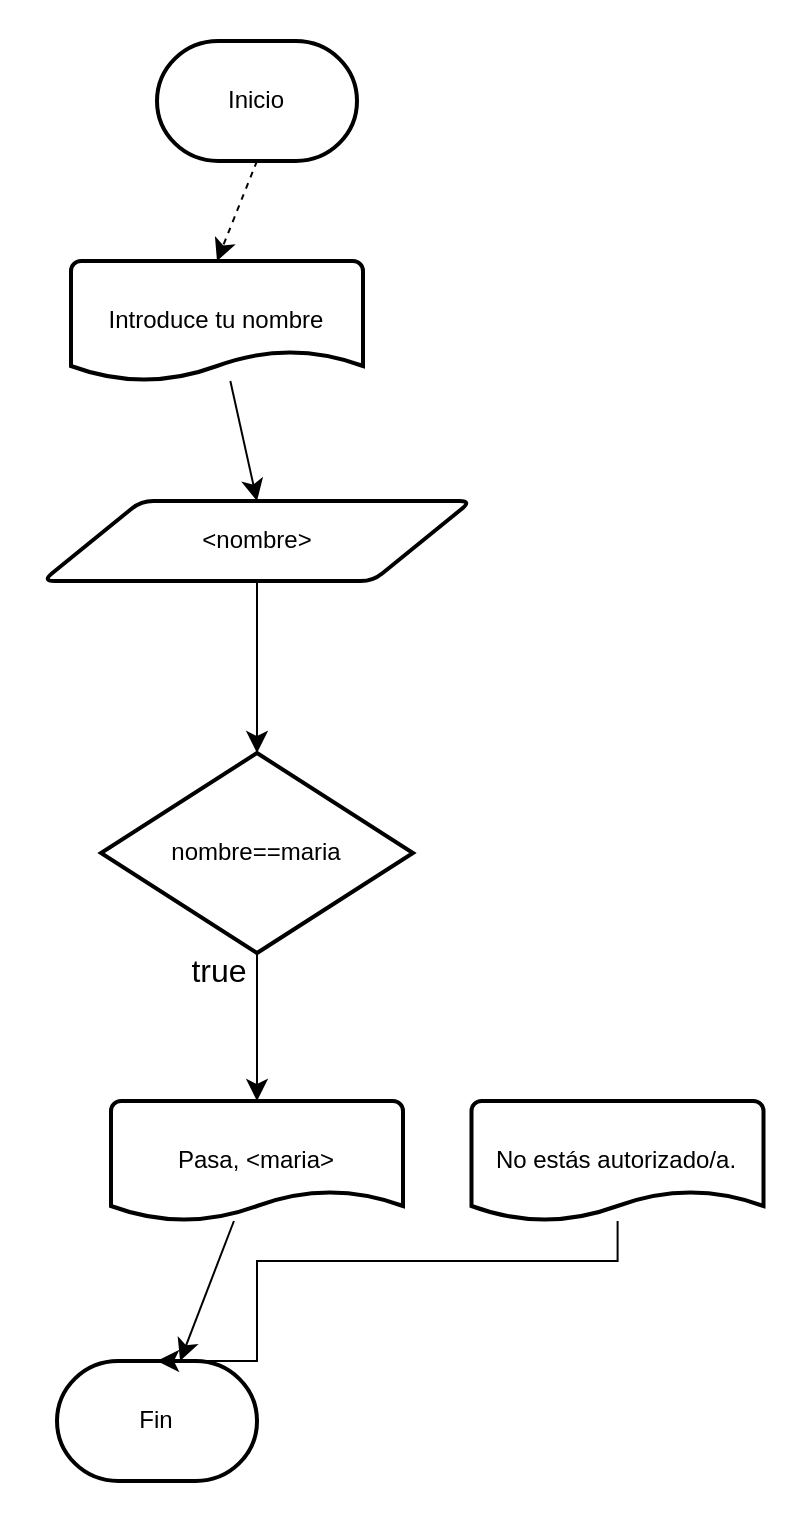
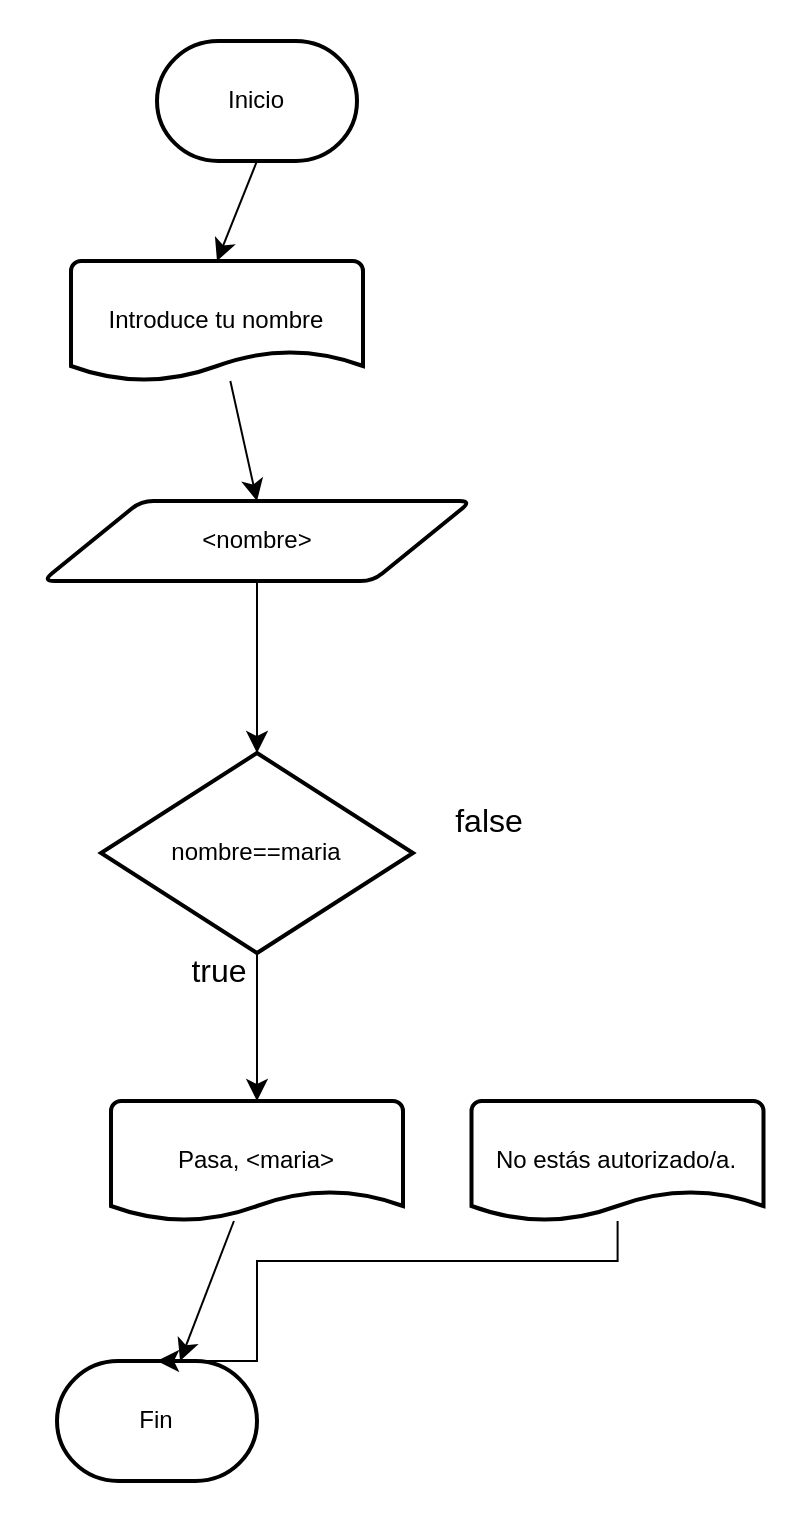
(239, 206) -> (239, 206)
none -> (489, 821)
